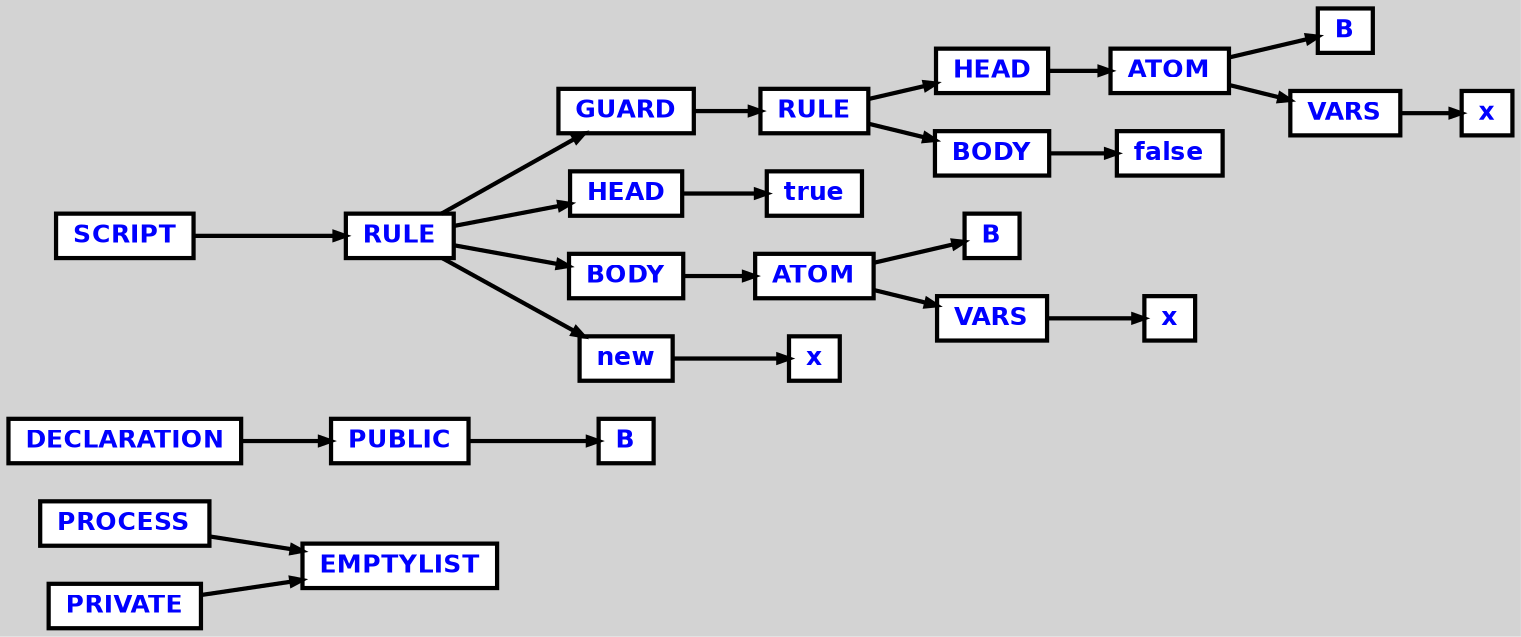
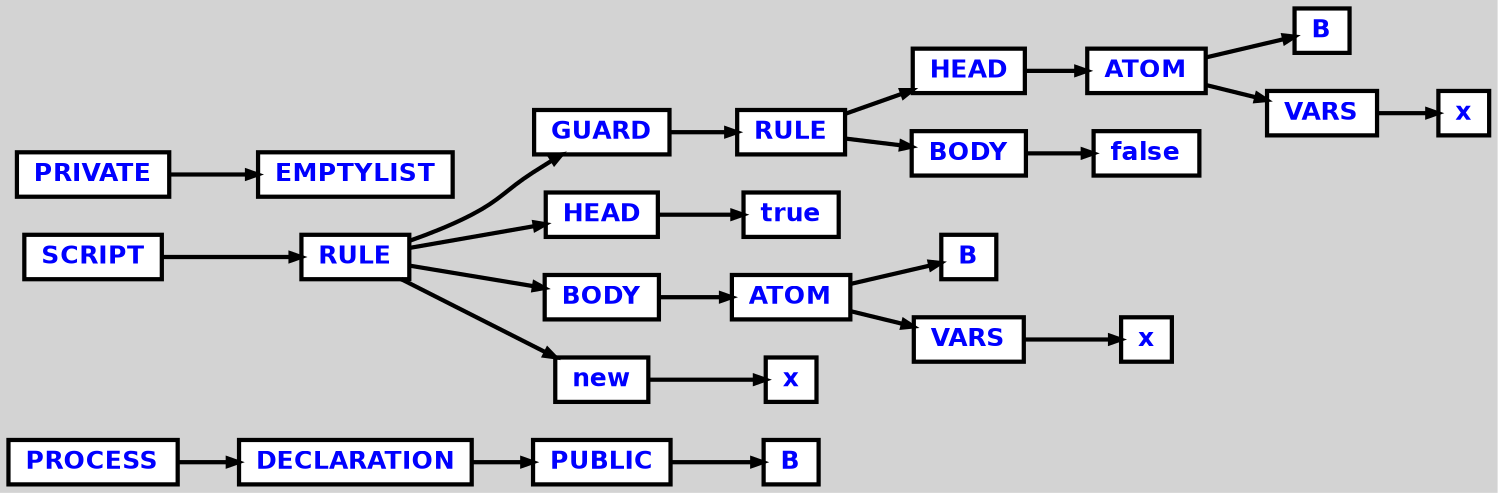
(251, 543) -> (203, 462)
